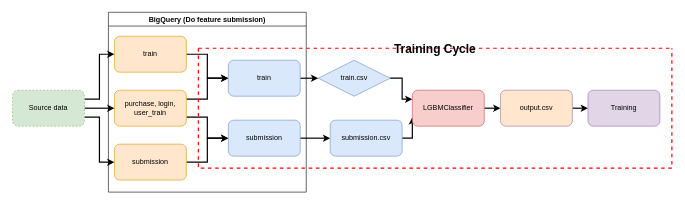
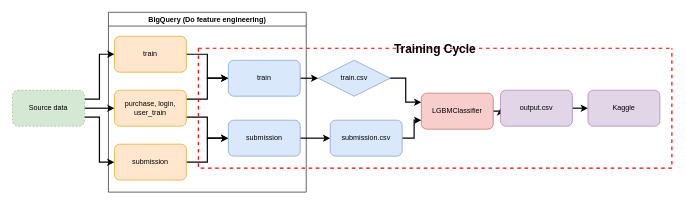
(207, 20) -> (207, 20)
(449, 108) -> (458, 111)
(537, 108) -> (537, 108)
(624, 108) -> (624, 108)
